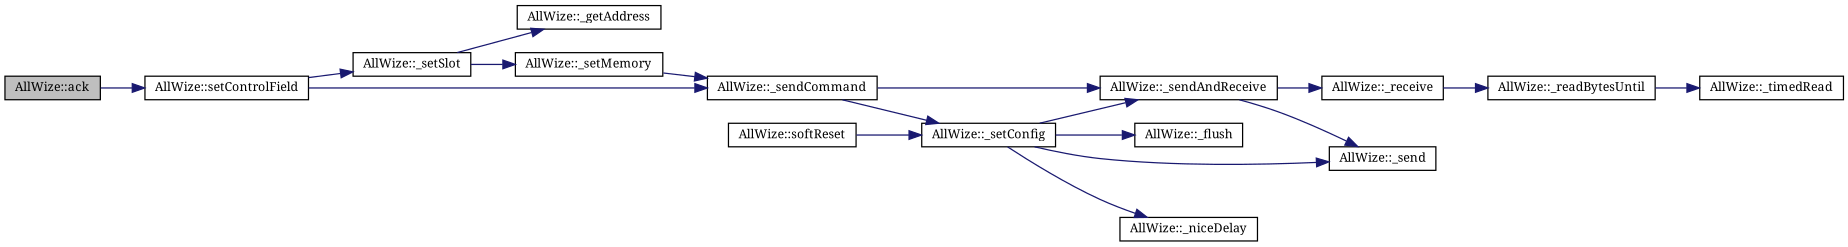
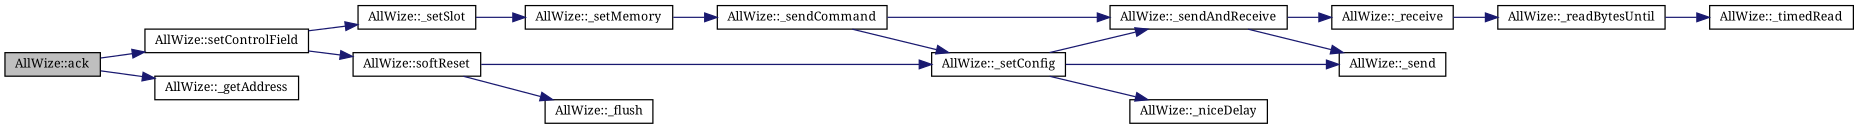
(494, 43) -> (122, 74)
(502, 88) -> (324, 53)
(1089, 135) -> (502, 86)
